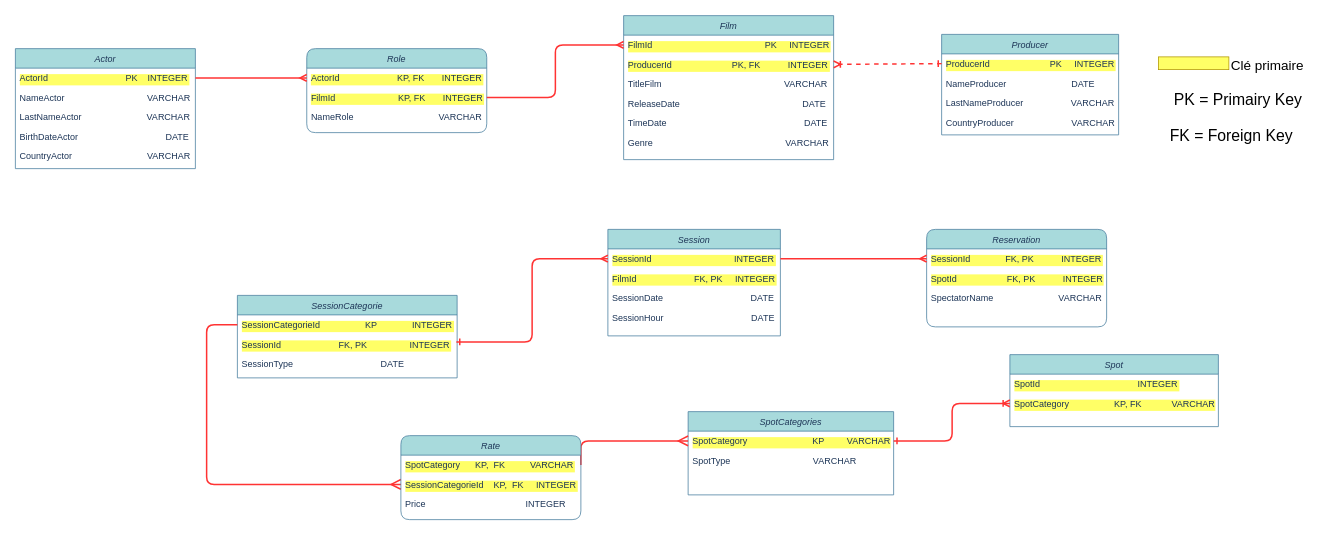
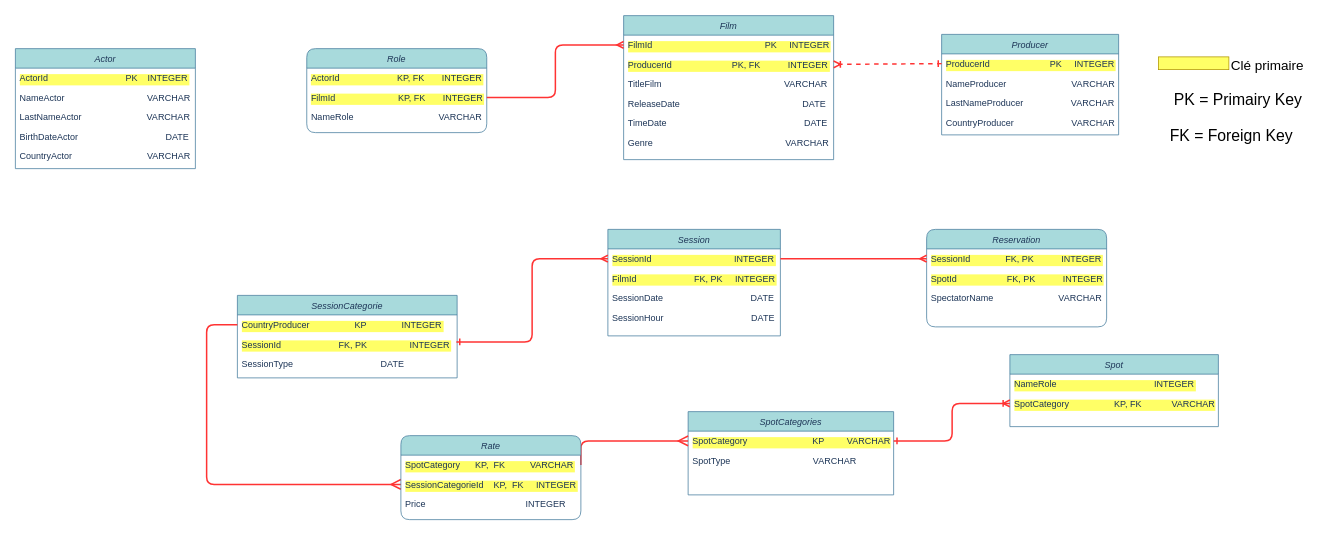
(251, 78) -> none
(1036, 83) -> (1044, 83)
(369, 325) -> (364, 325)
(1145, 384) -> (1149, 384)
